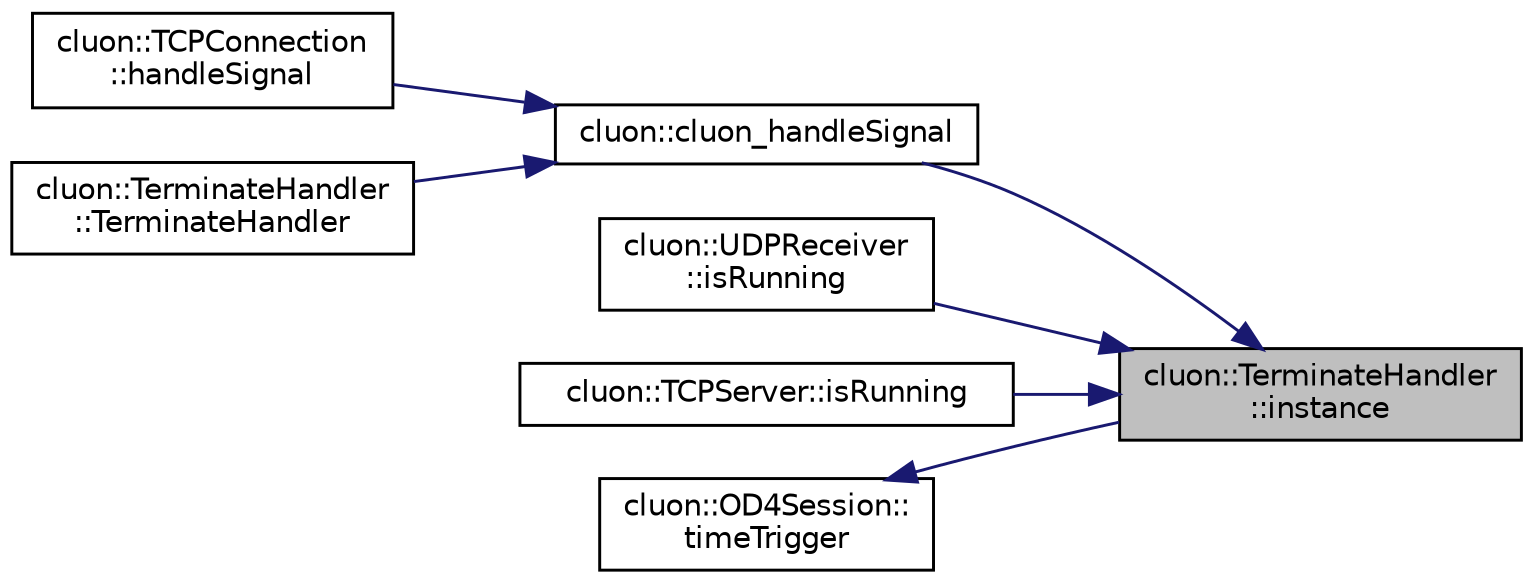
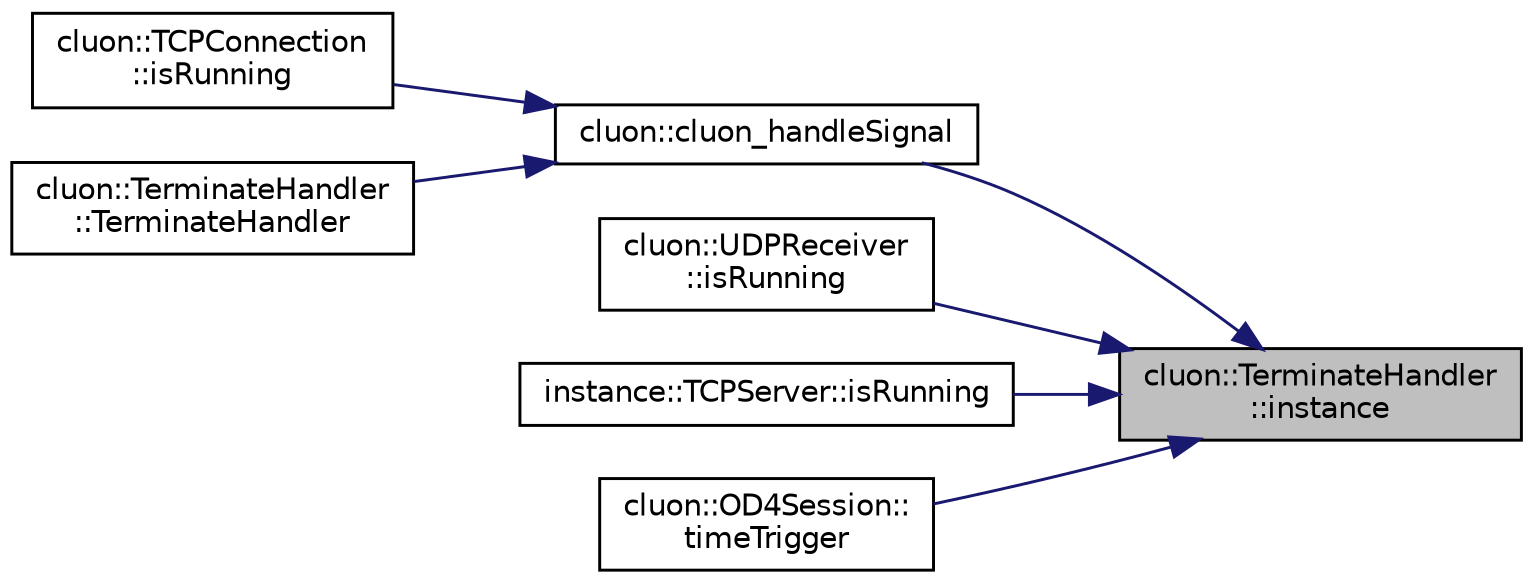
(213, 61) -> (213, 61)
(767, 394) -> (767, 394)
(1017, 446) -> (1053, 477)
